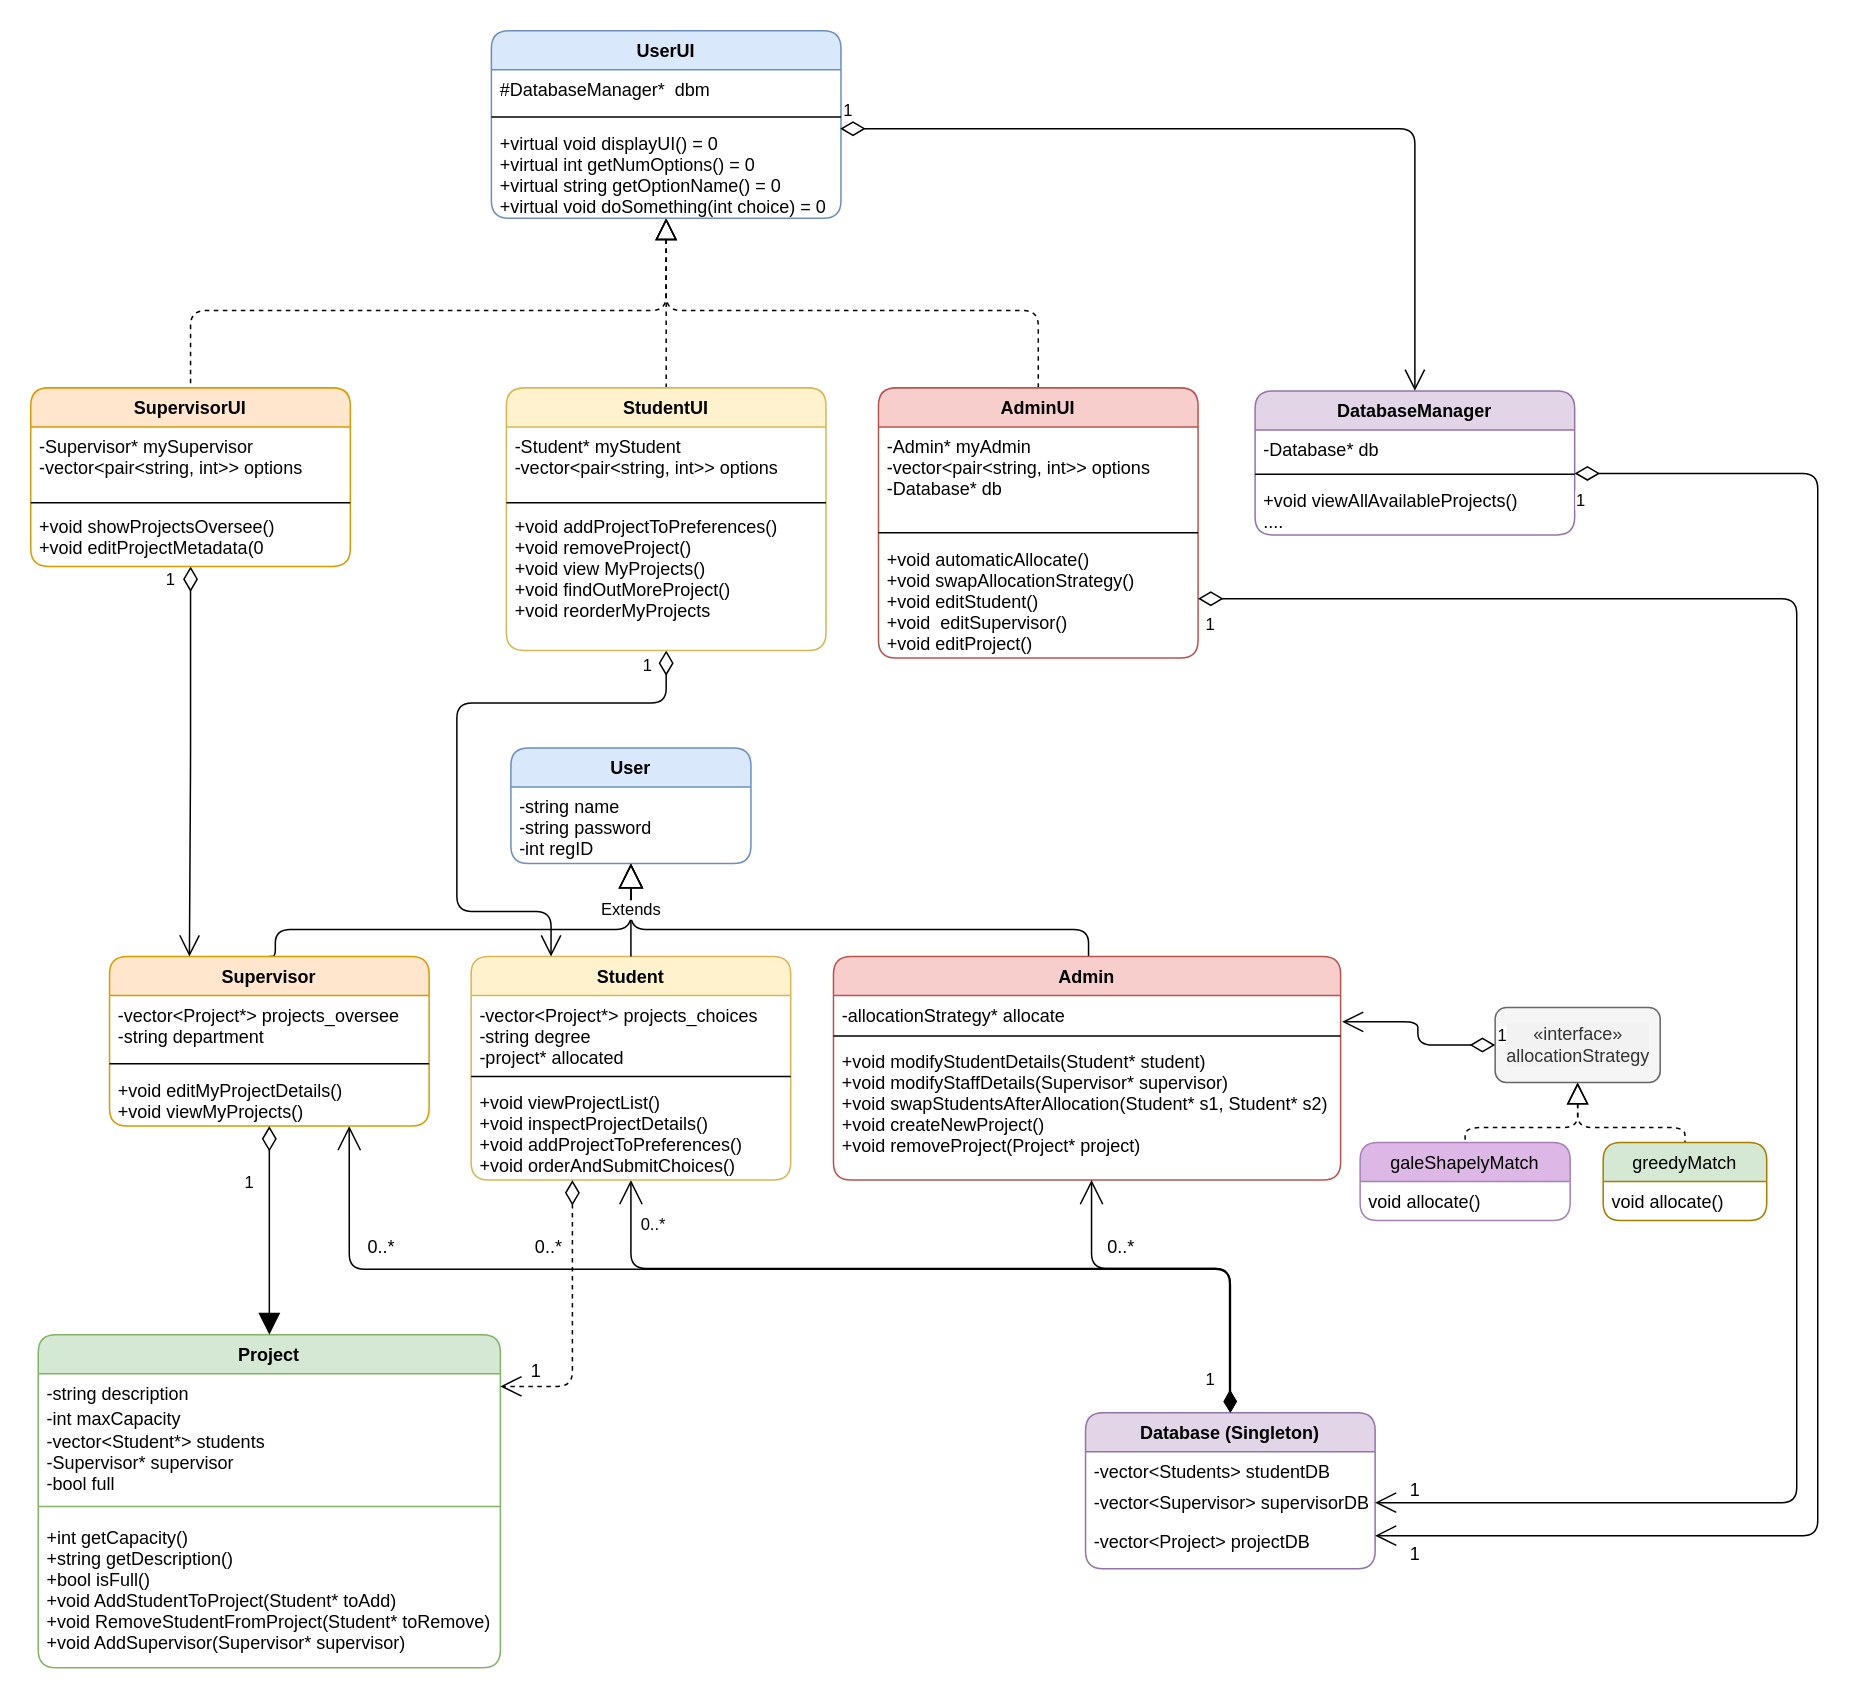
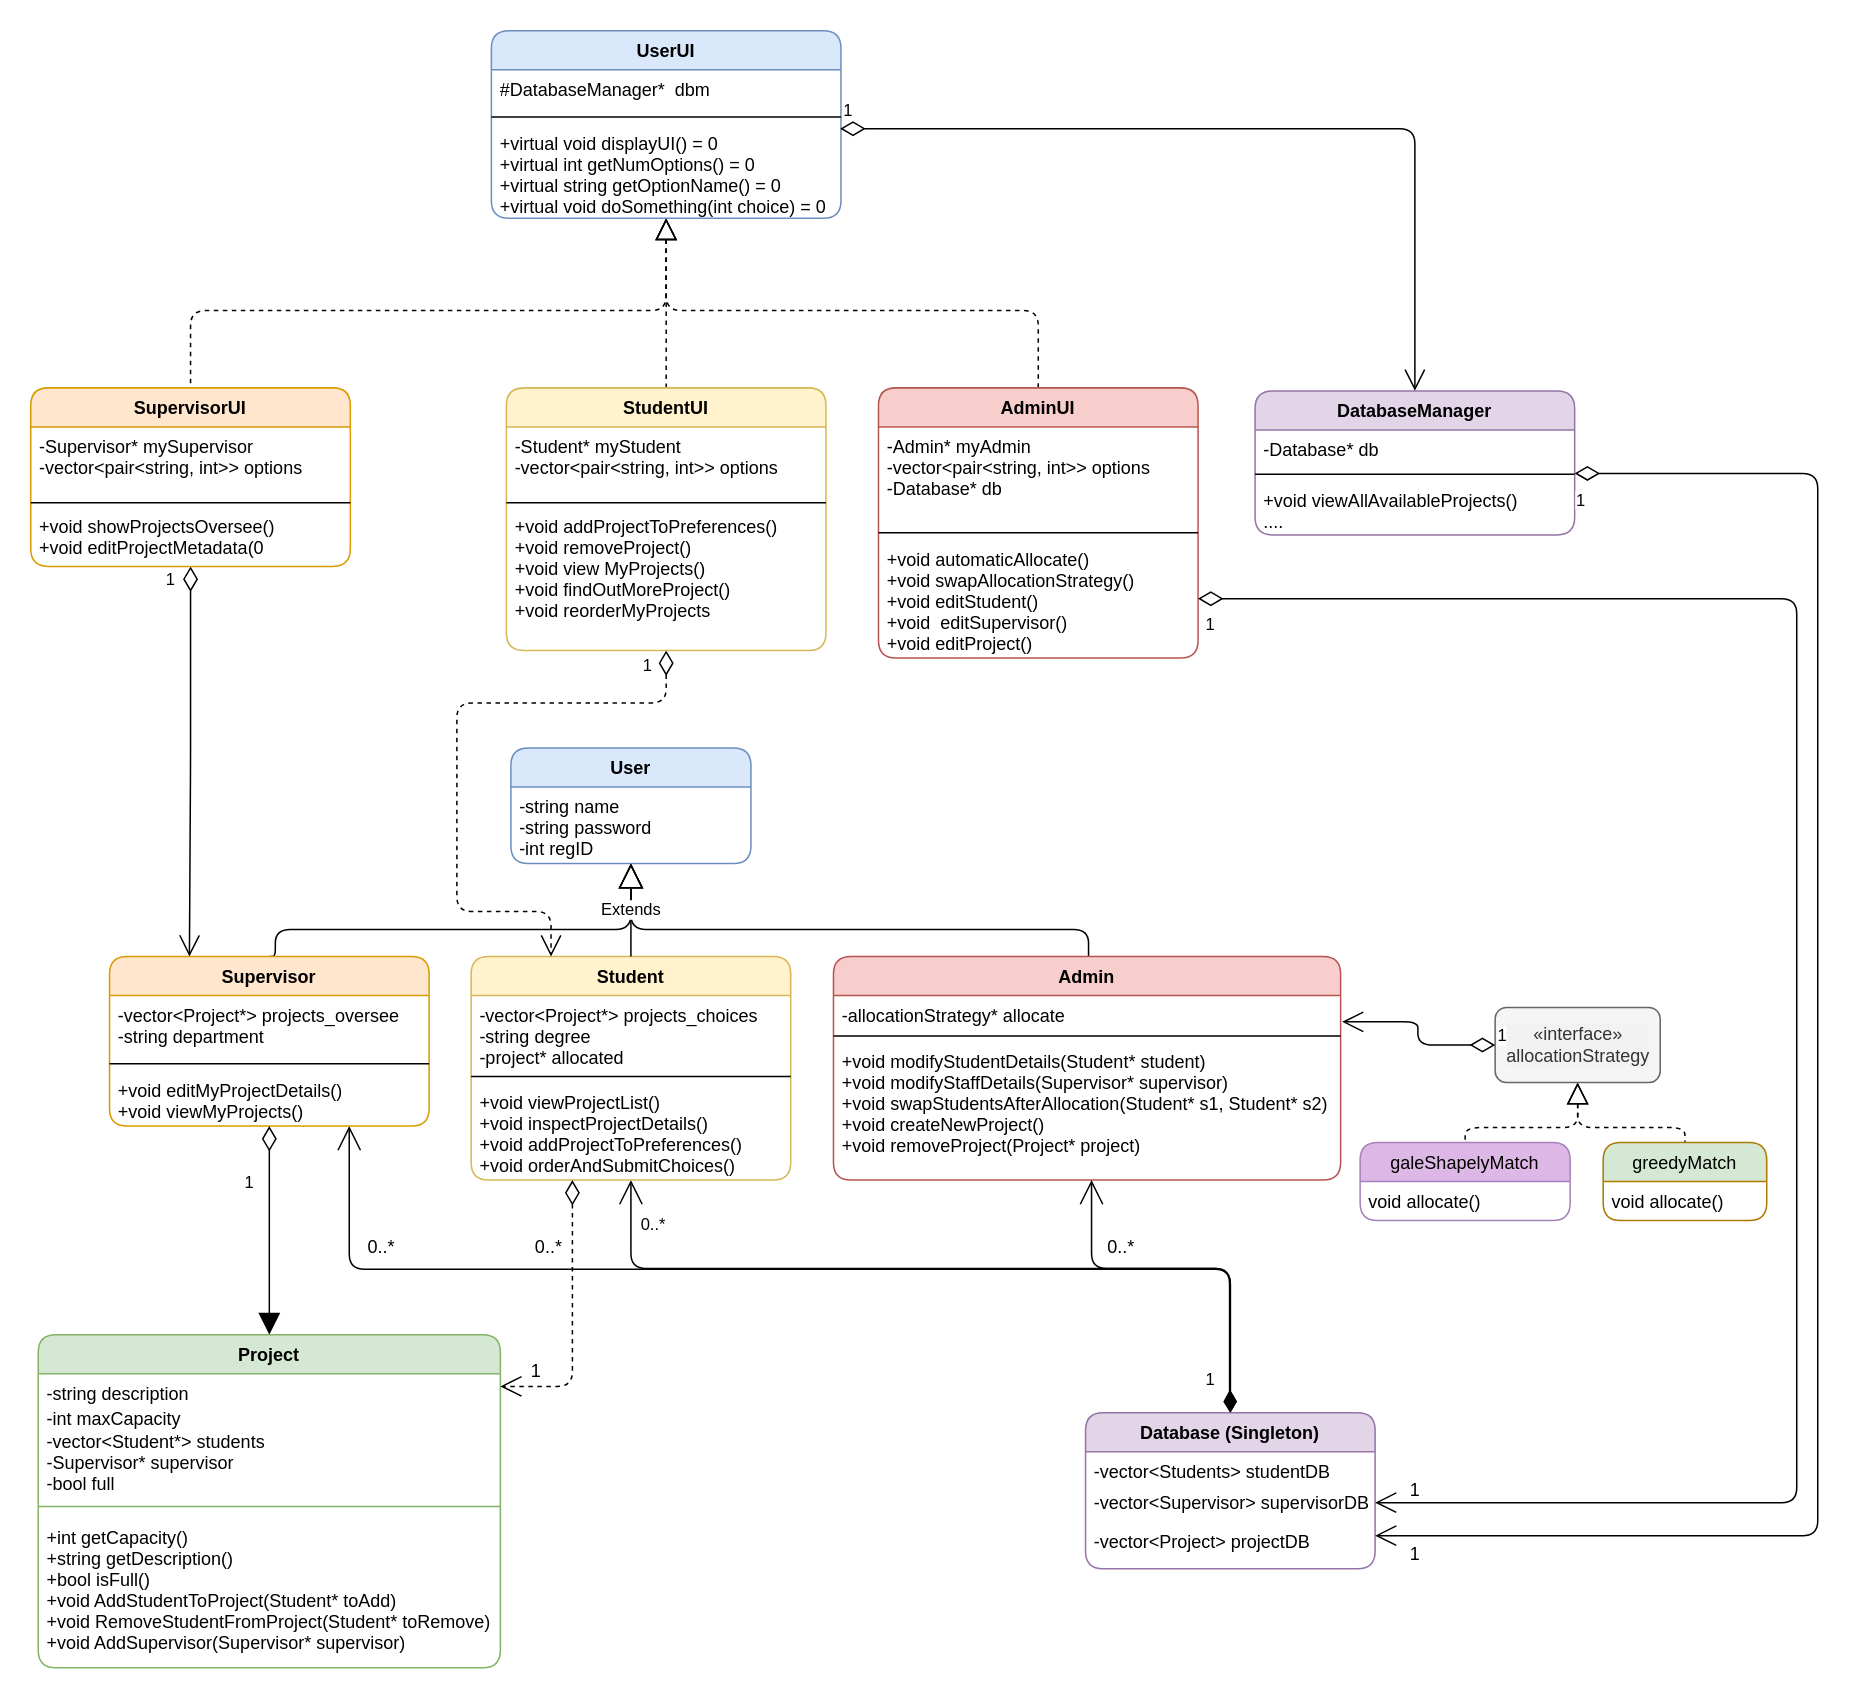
(457, 757) -> (457, 757)
